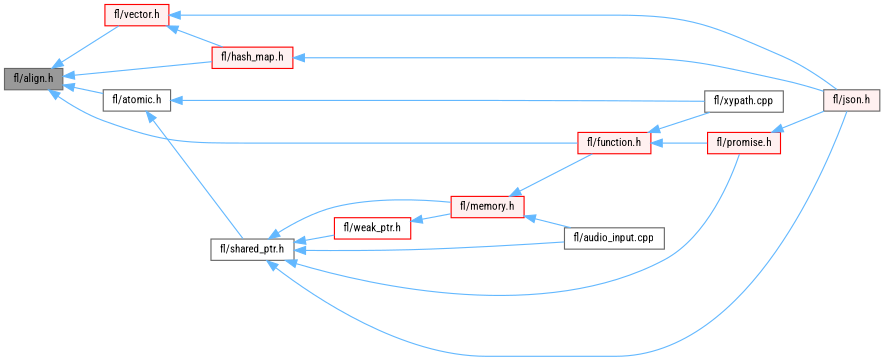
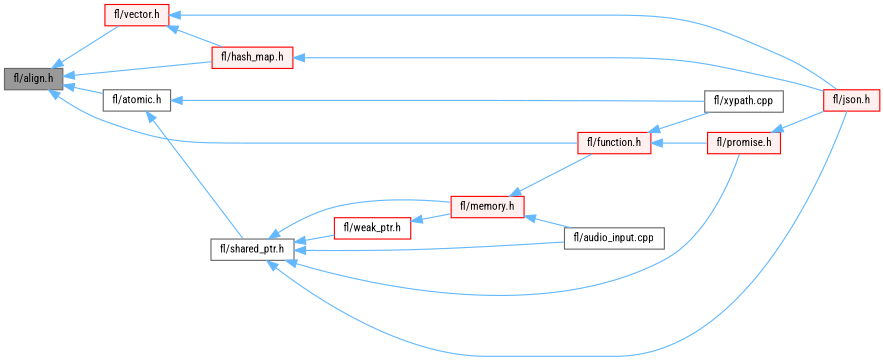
(852, 100) -> (852, 100)
